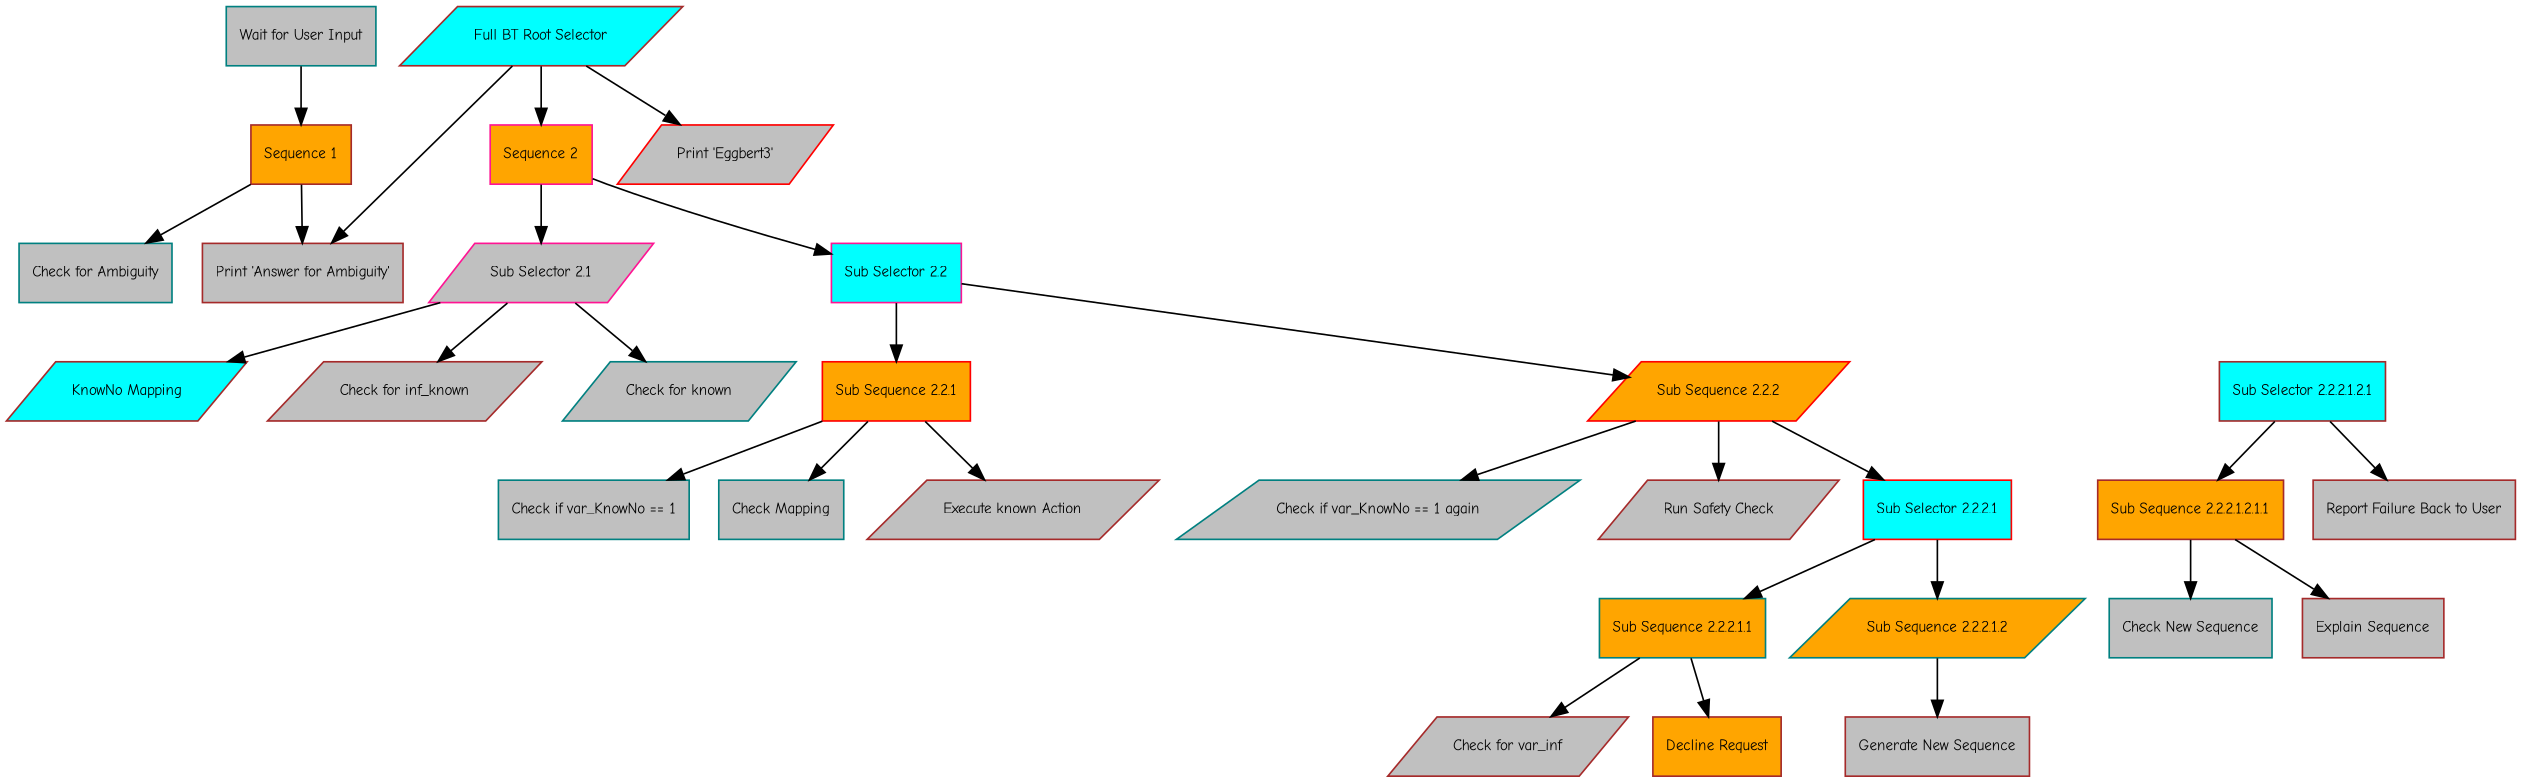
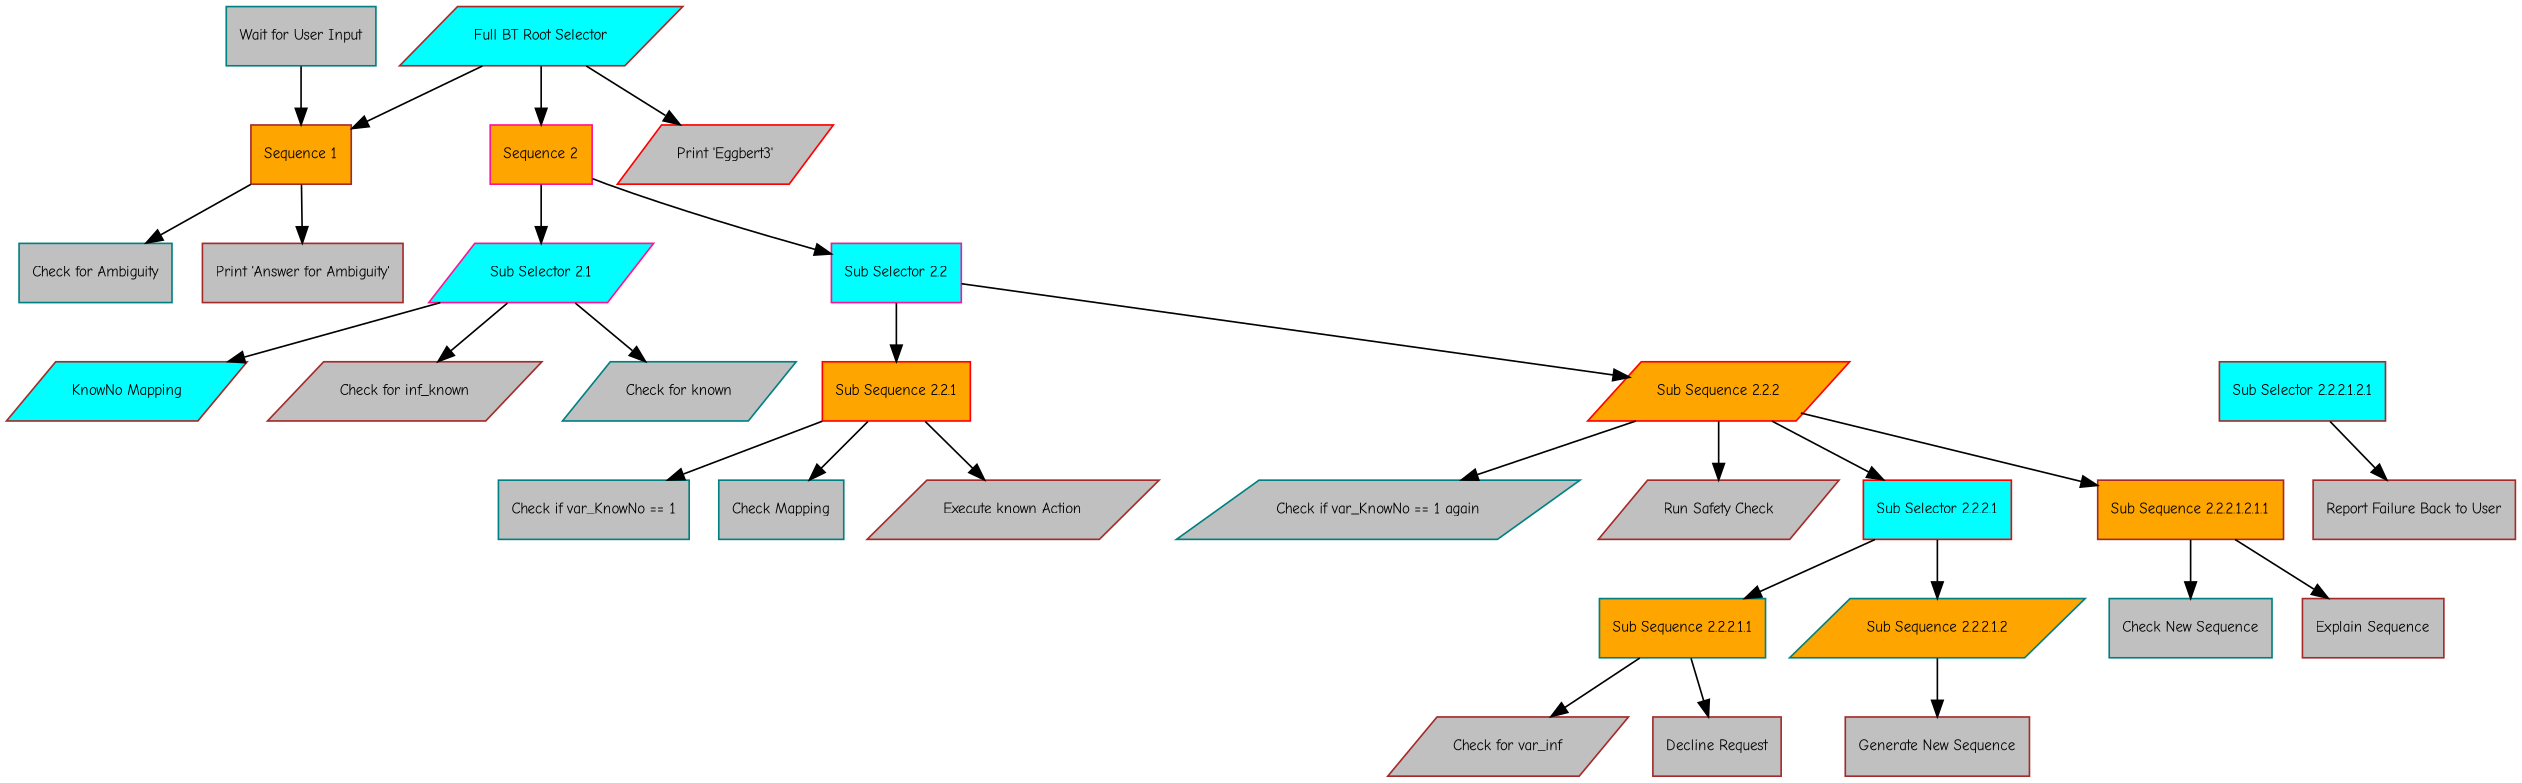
(428, 149) -> (425, 94)
(541, 273) -> (541, 273)
(2252, 445) -> (1941, 447)
(1717, 747) -> (1717, 747)
